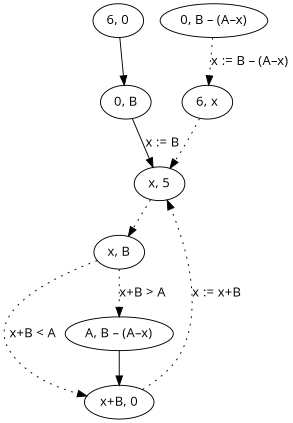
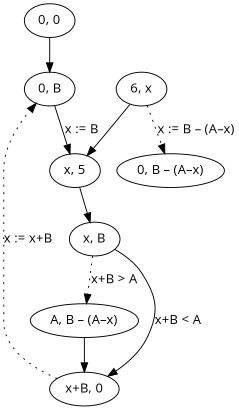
(118, 21) -> (50, 21)
(211, 57) -> (154, 125)
(188, 140) -> (112, 127)
(142, 214) -> (84, 200)
(192, 307) -> (4, 254)
(6, 322) -> (155, 310)
